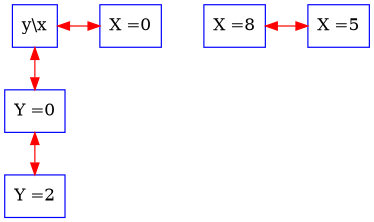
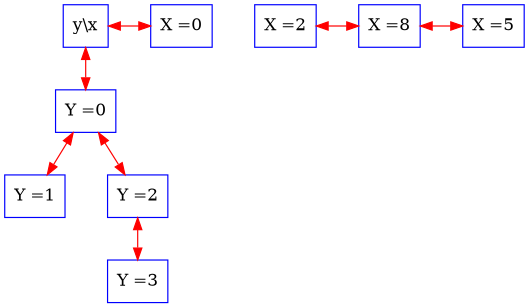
none -> (285, 26)
none -> (35, 196)
none -> (138, 281)
